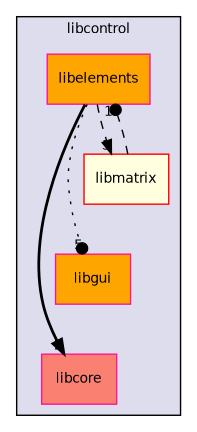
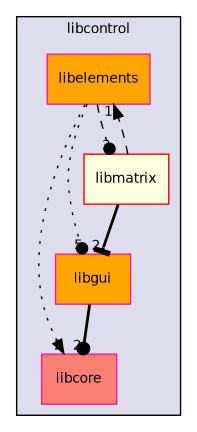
(101, 123) -> (101, 123)
(123, 135) -> (123, 135)
(43, 221) -> (43, 221)
none -> (111, 226)
none -> (87, 324)
